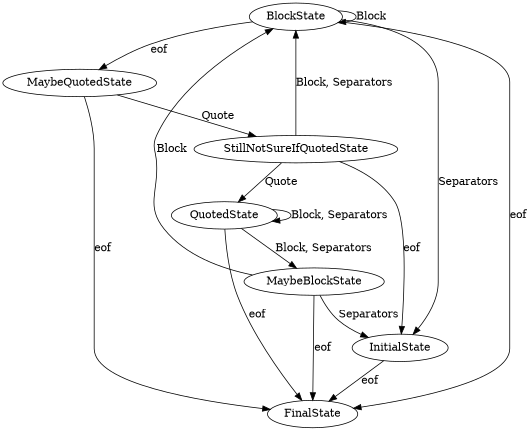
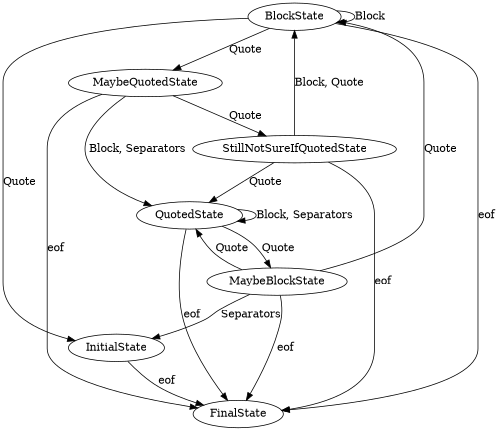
(159, 50) -> (245, 50)
(344, 83) -> (329, 83)
(172, 149) -> (440, 149)
none -> (87, 157)
(468, 182) -> (19, 182)
(402, 229) -> (374, 302)
(324, 249) -> (278, 249)
none -> (218, 256)
